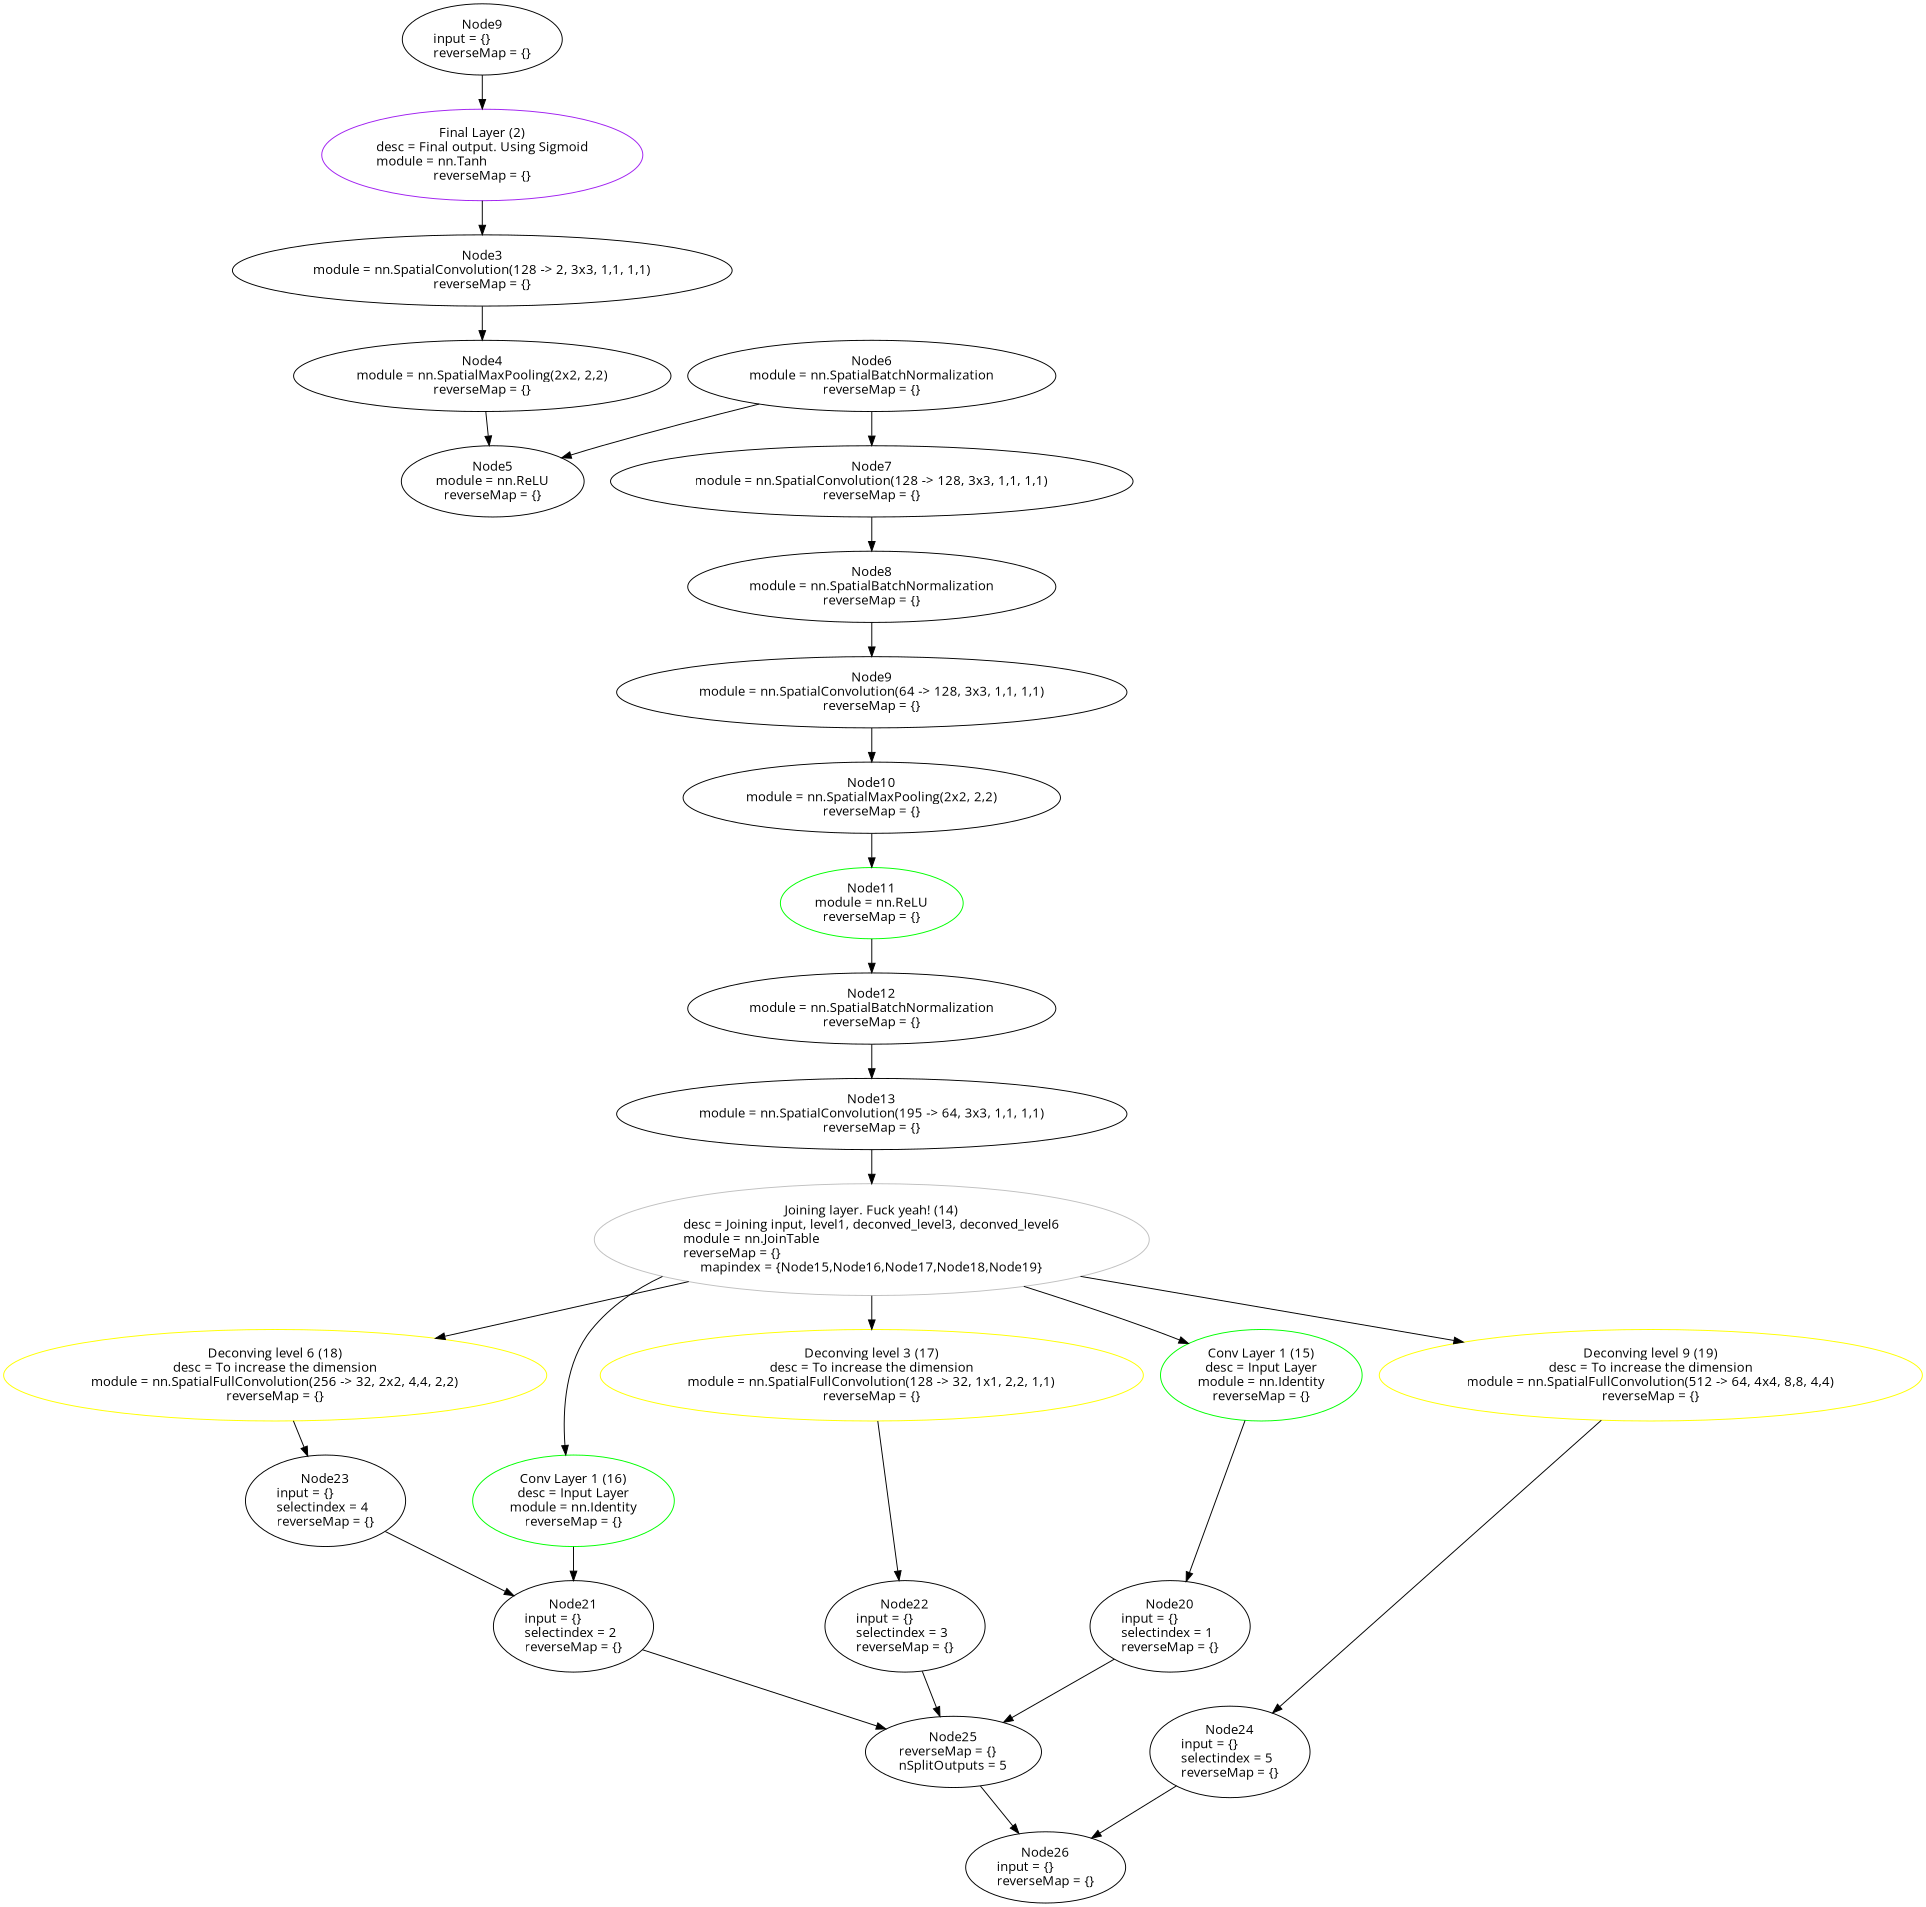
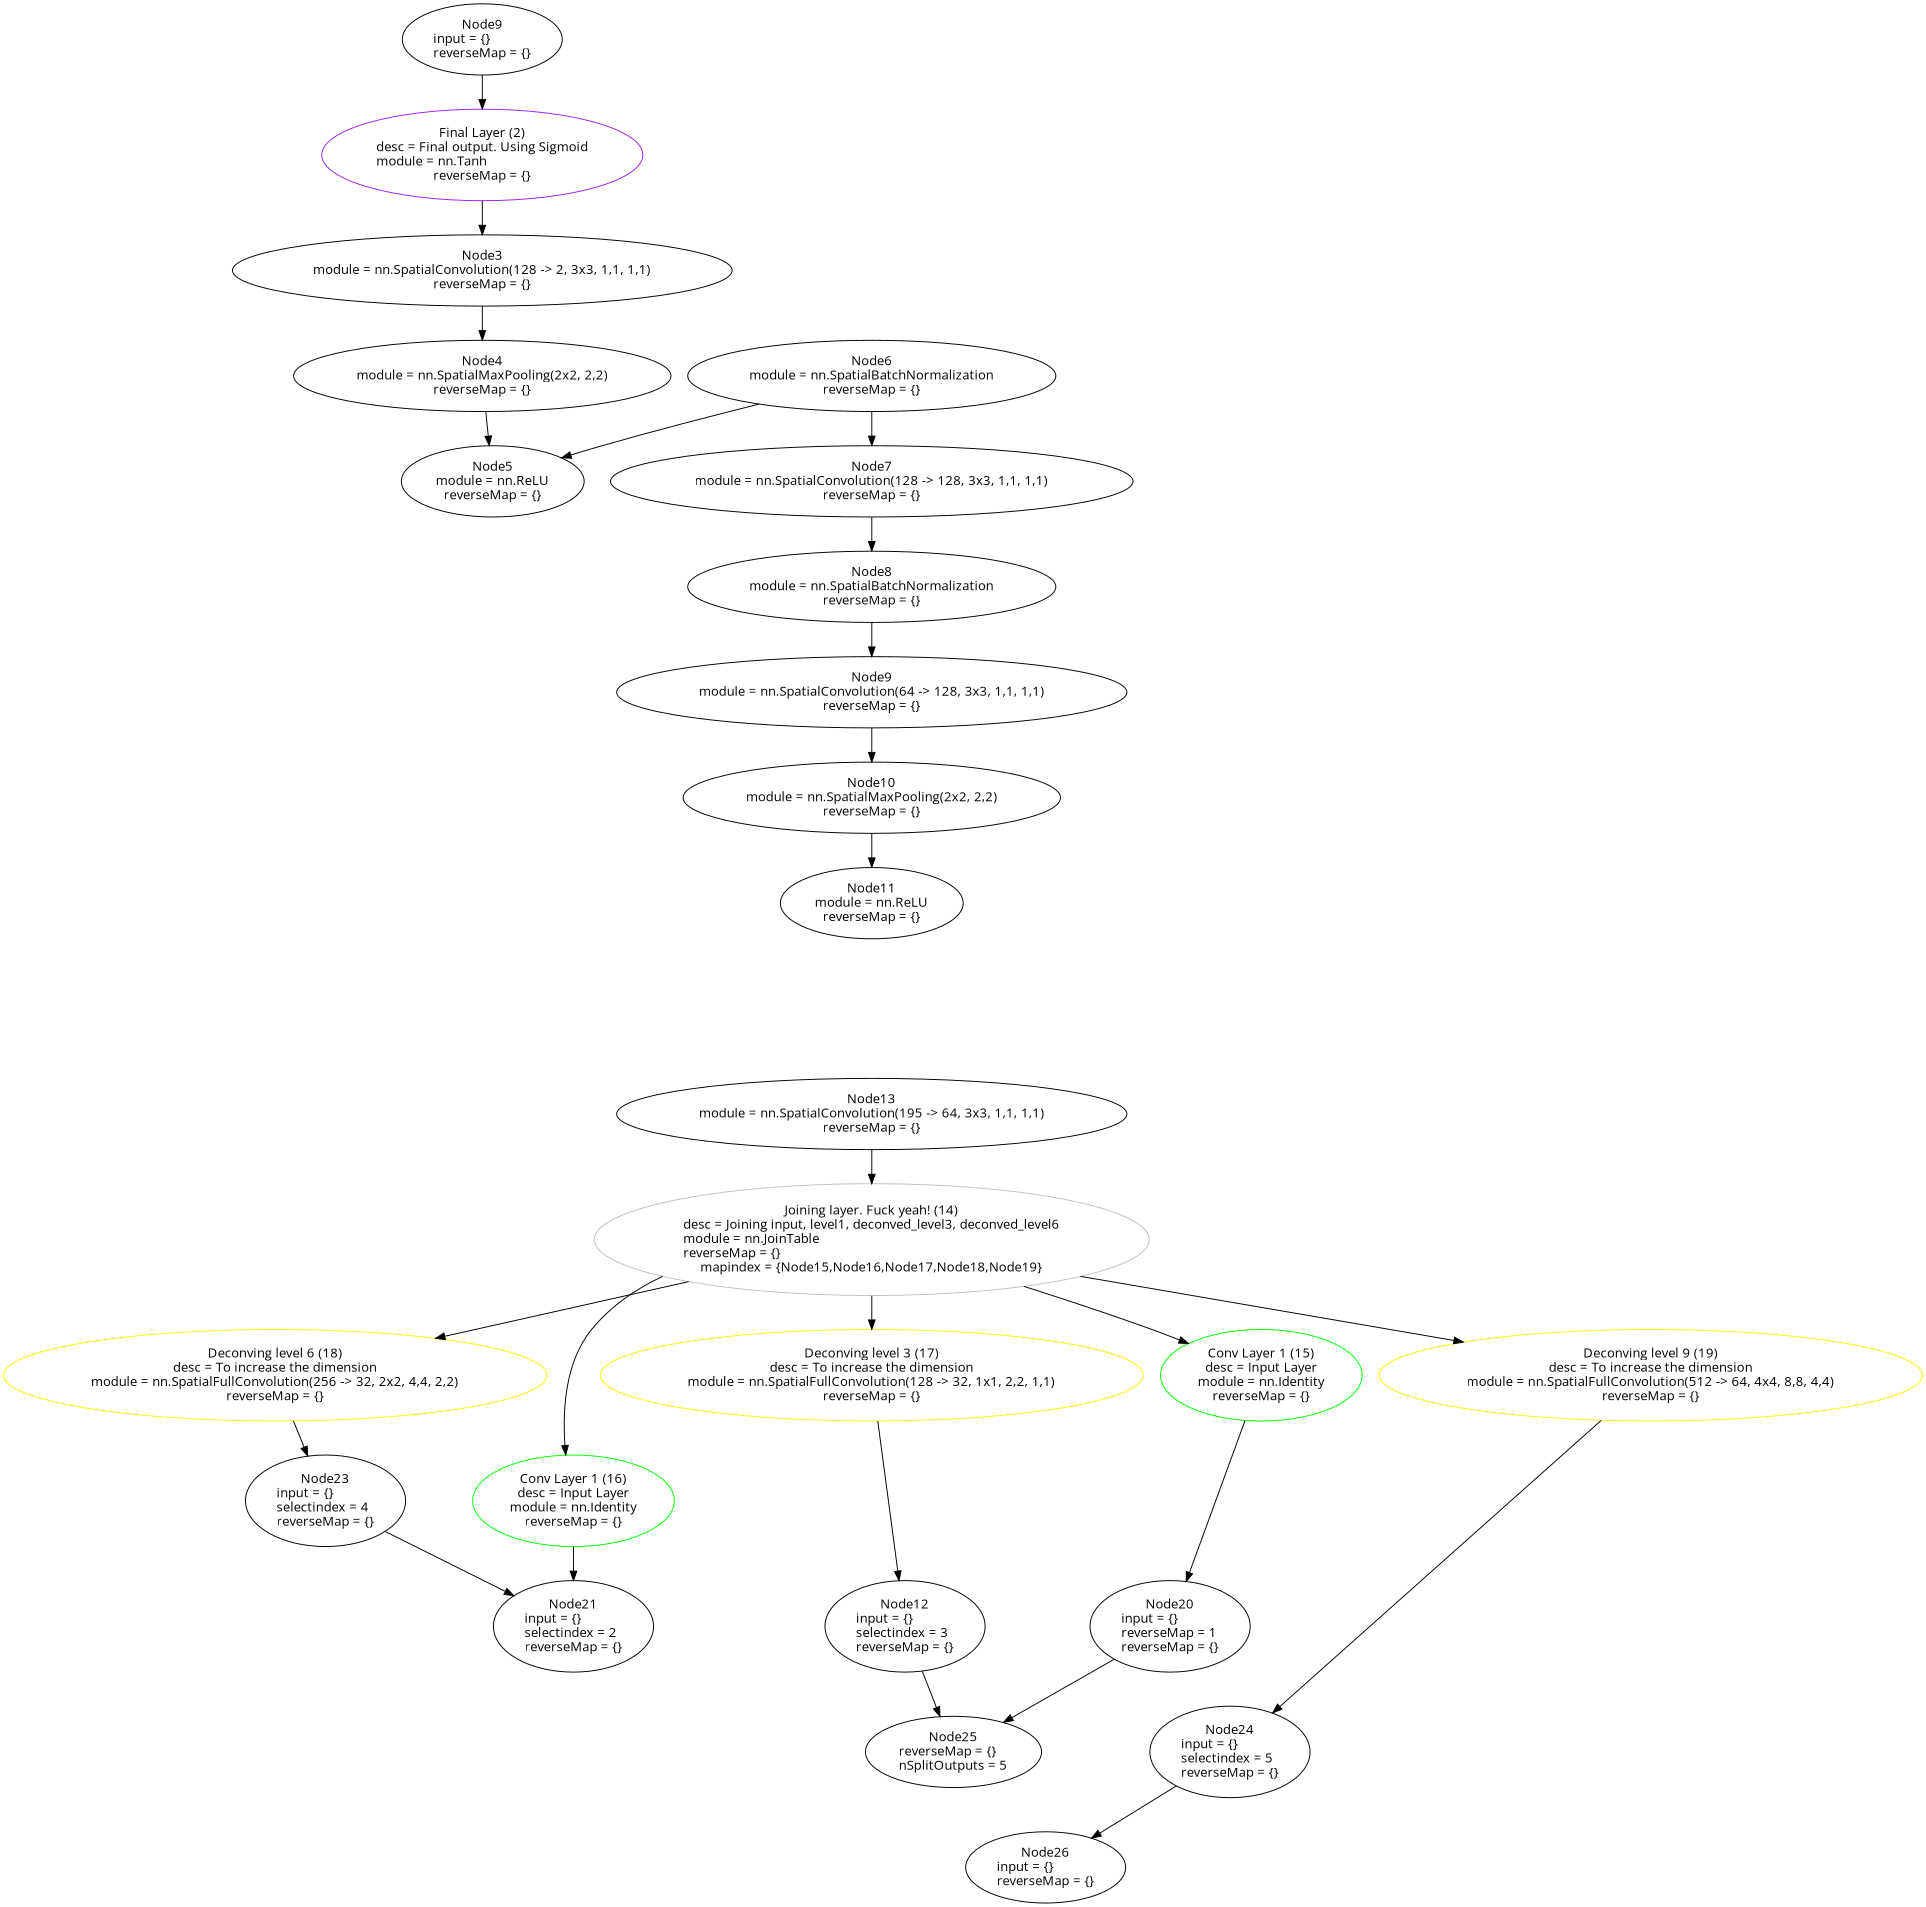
(872, 903) -> (872, 903)
(872, 1009) -> none
(905, 1626) -> (905, 1626)
(1170, 1626) -> (1170, 1626)
(760, 1688) -> none
(997, 1806) -> none
